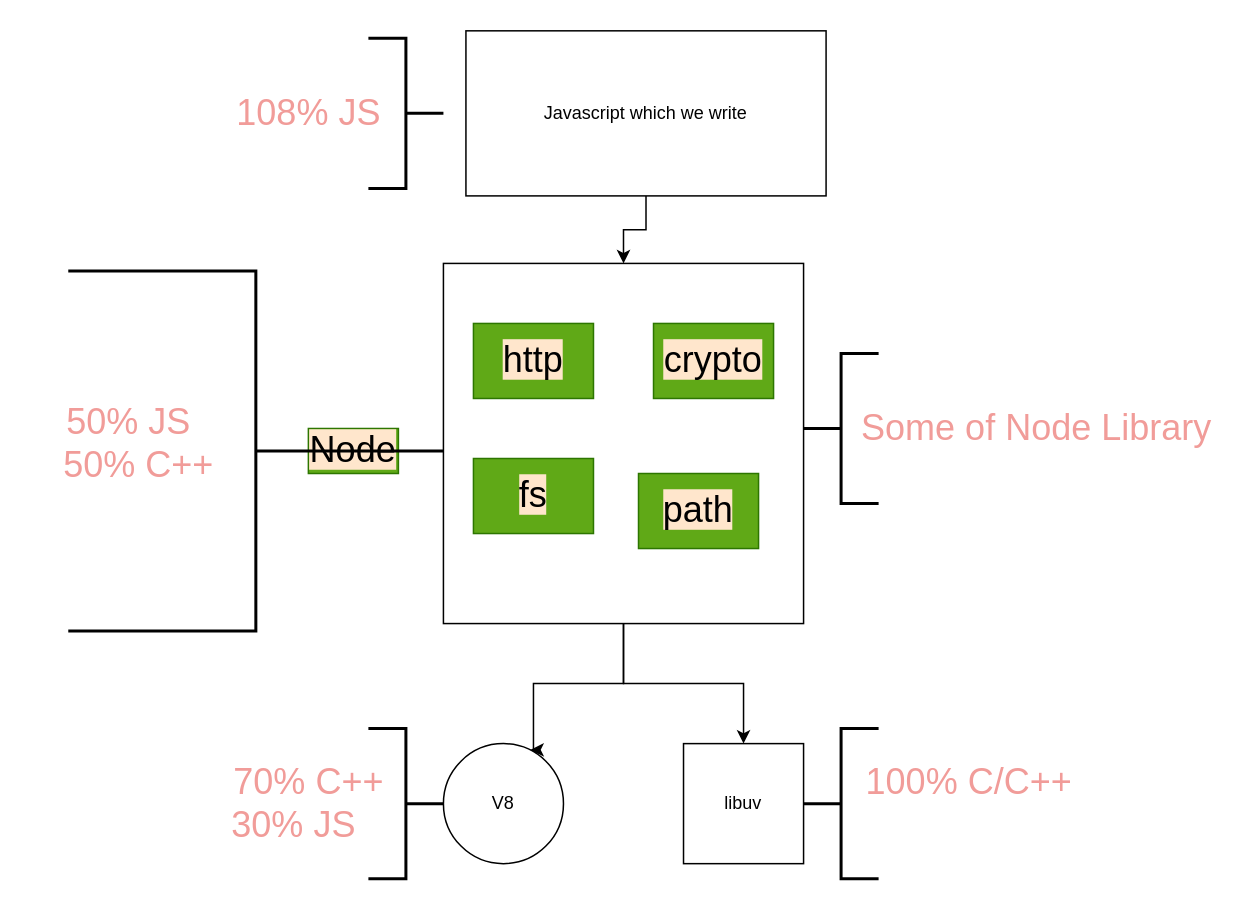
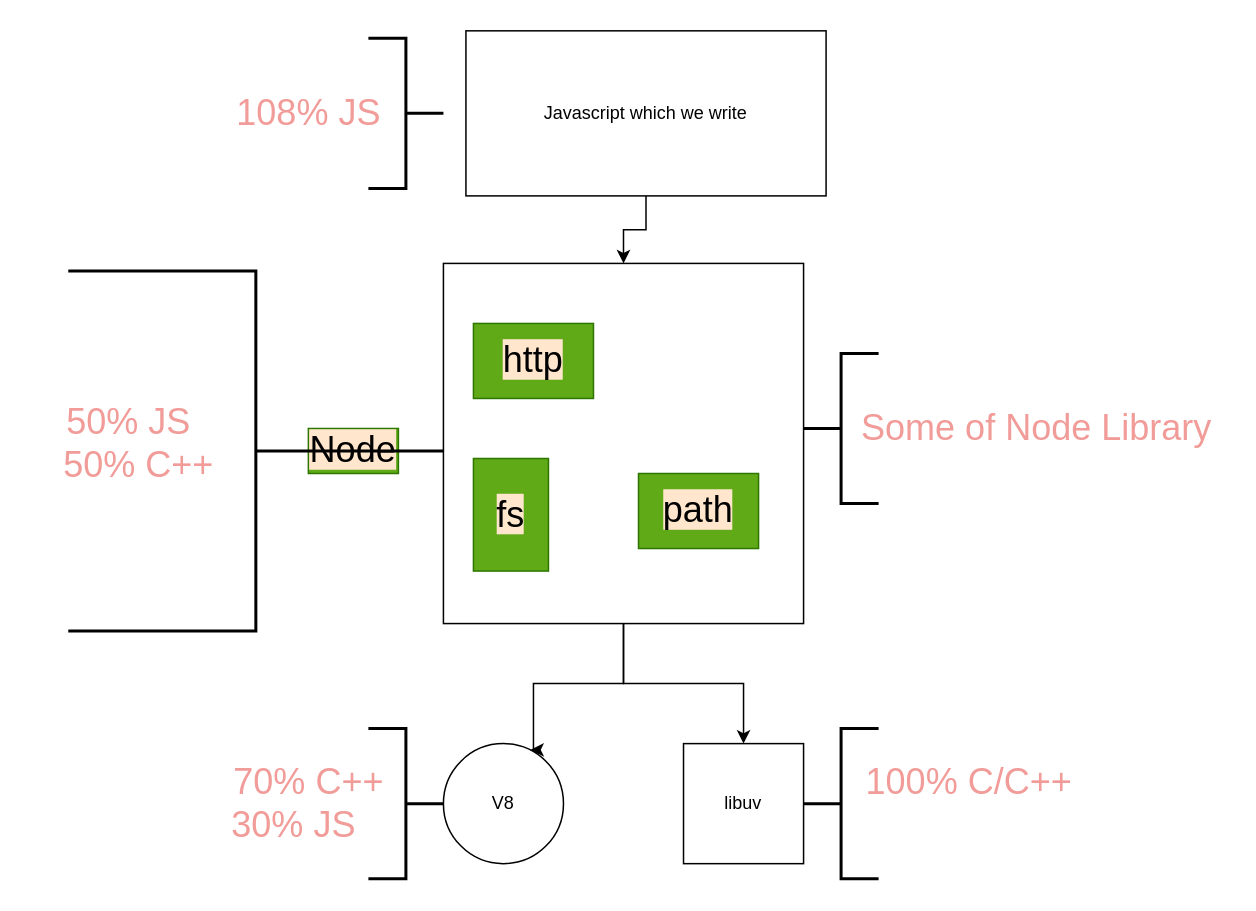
(713, 361) -> none
(533, 496) -> (511, 515)
